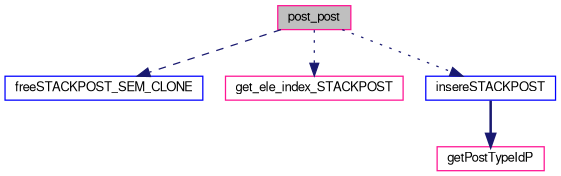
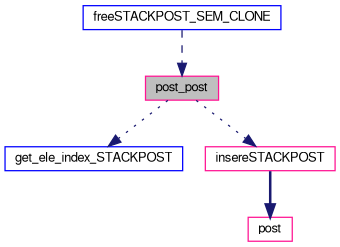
(215, 51) -> (182, 47)
(314, 88) -> (94, 159)
(491, 88) -> (270, 159)
(491, 159) -> (270, 229)
